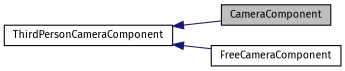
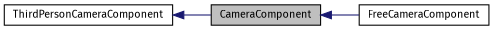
(197, 47) -> (345, 15)
